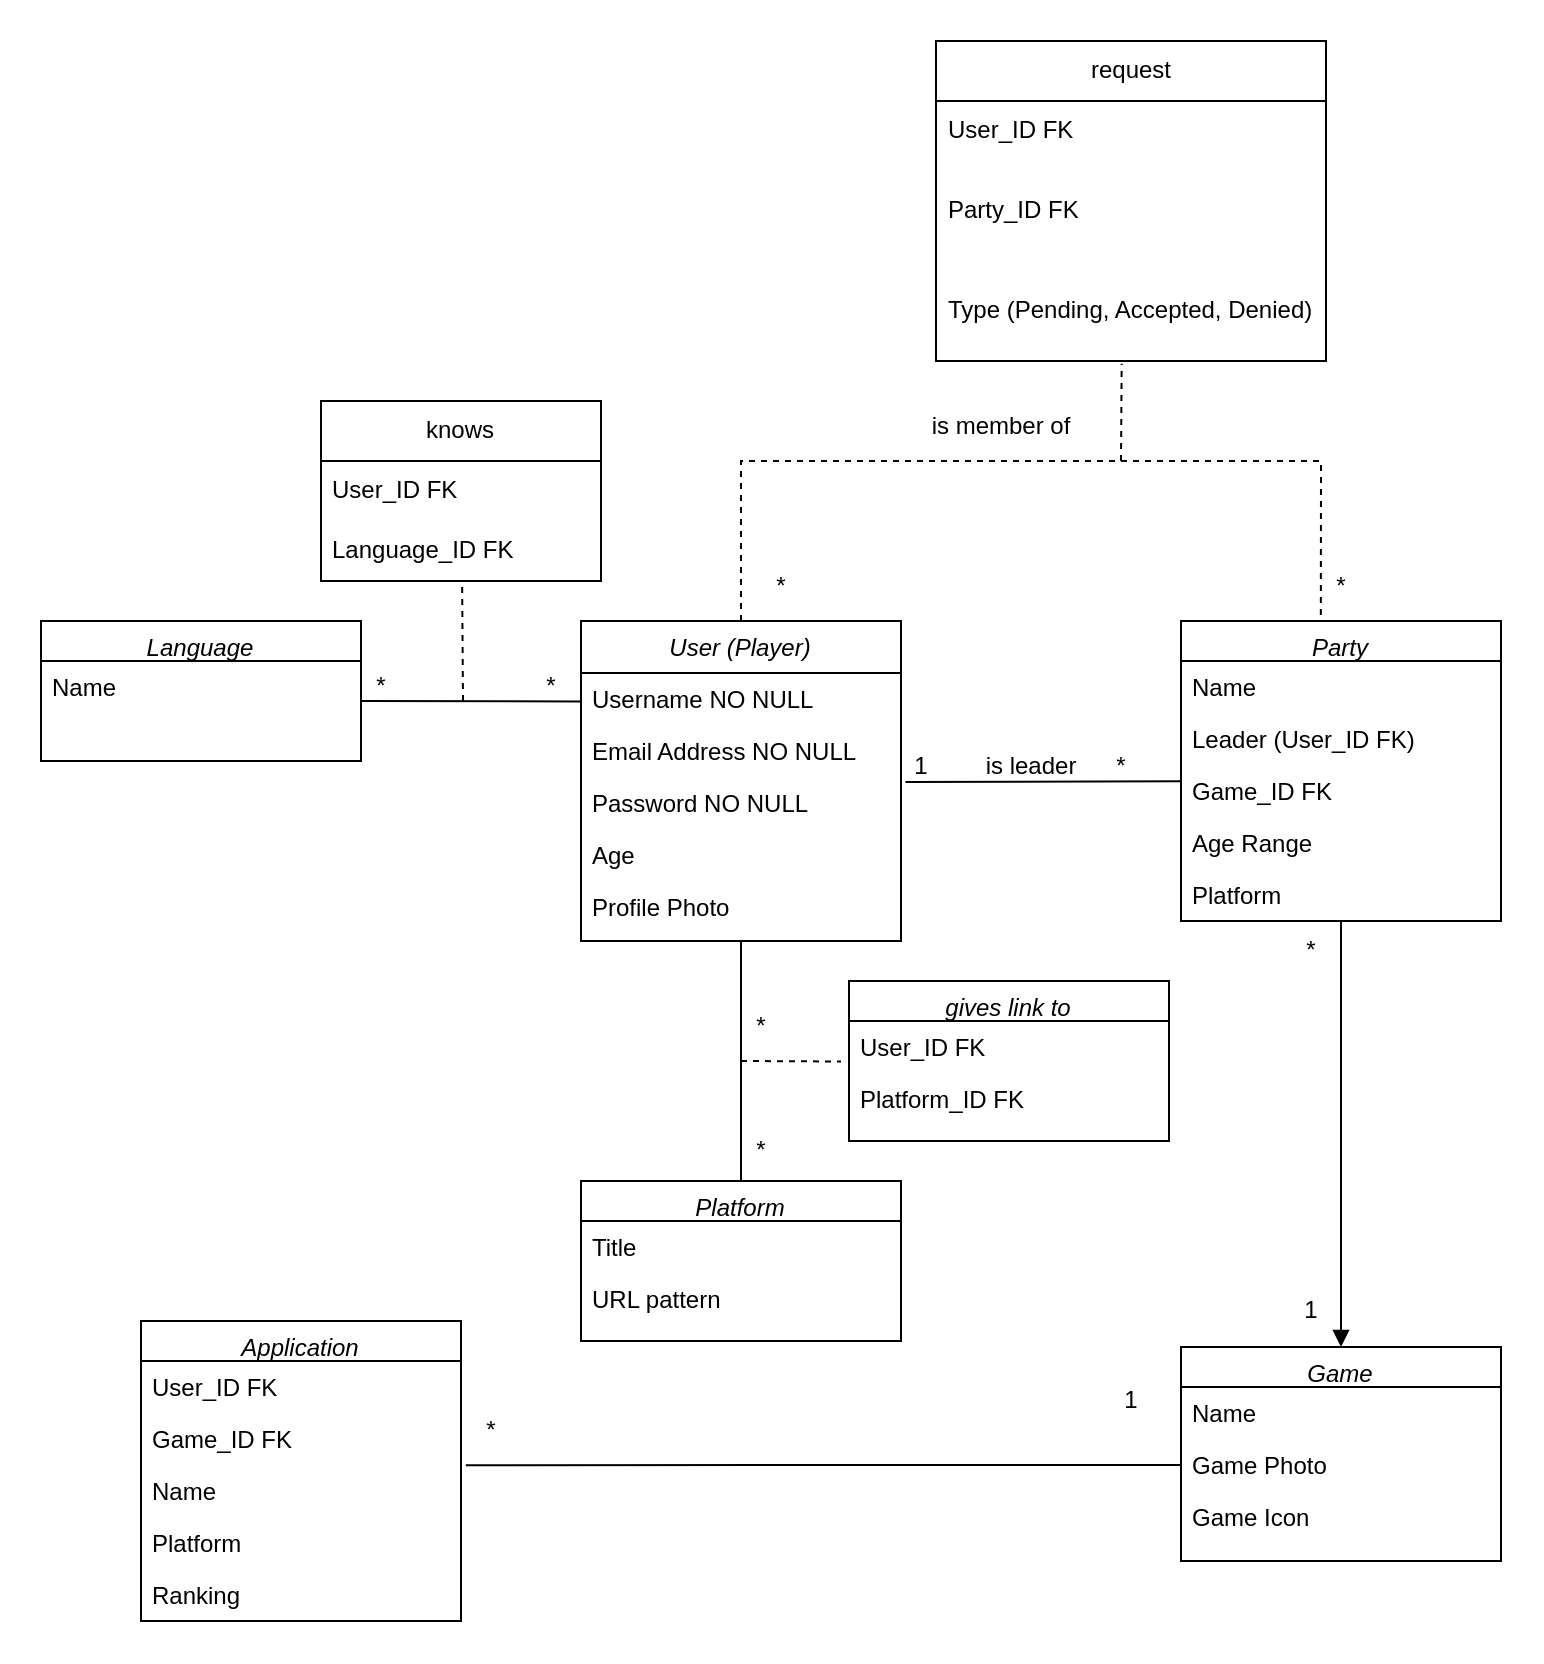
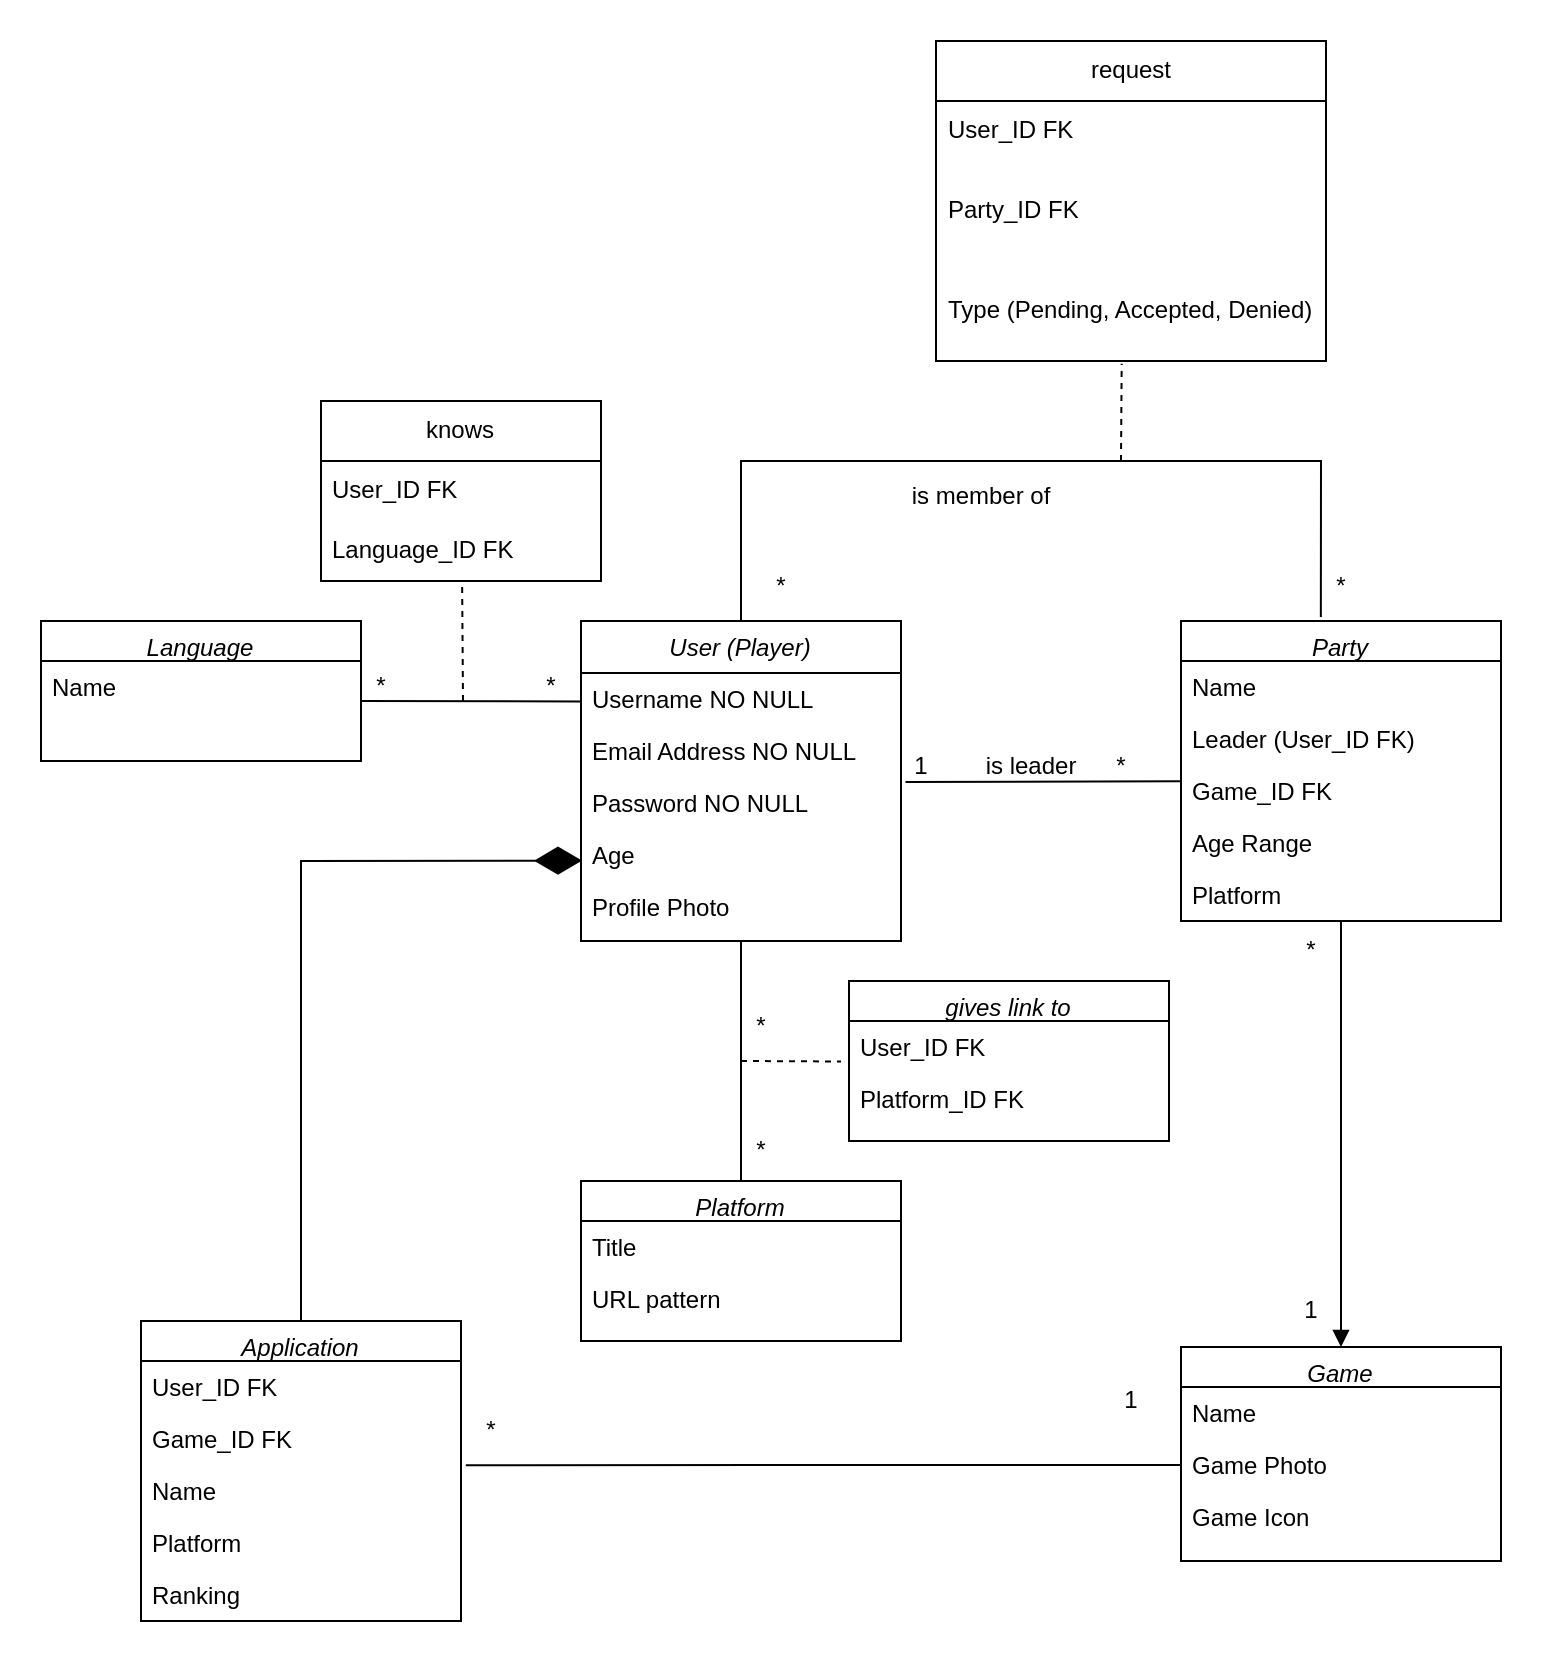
(1001, 427) -> (981, 497)
(851, 461) -> (851, 461)
none -> (301, 974)
